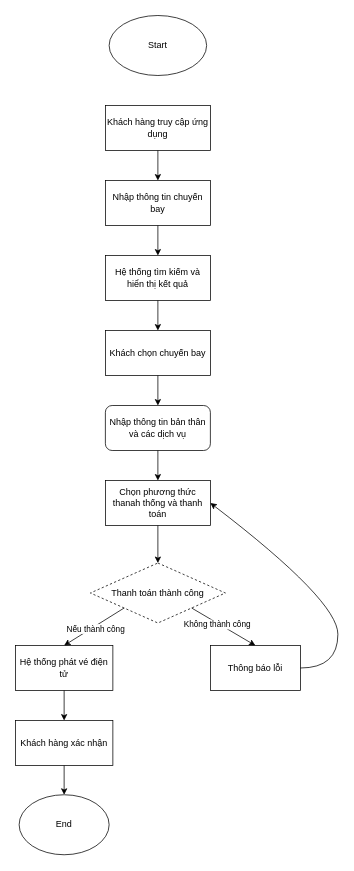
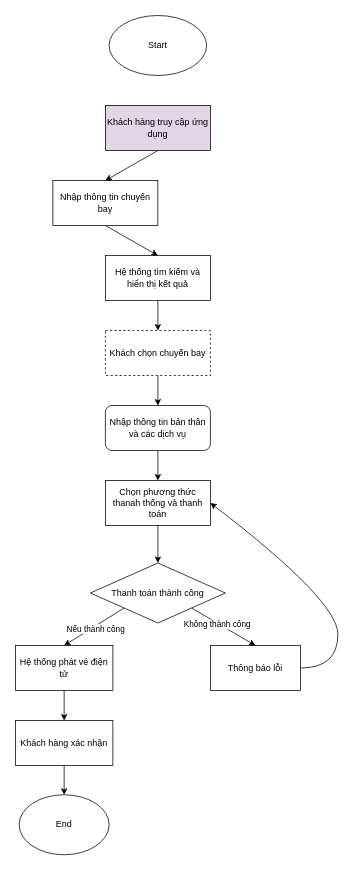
(158, 128) -> (158, 128)
(158, 203) -> (105, 203)
(158, 353) -> (158, 353)
(158, 593) -> (158, 593)
